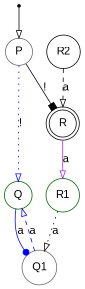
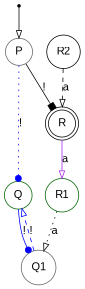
(19, 120) -> (19, 120)
(21, 231) -> (24, 231)
(33, 231) -> (31, 231)
